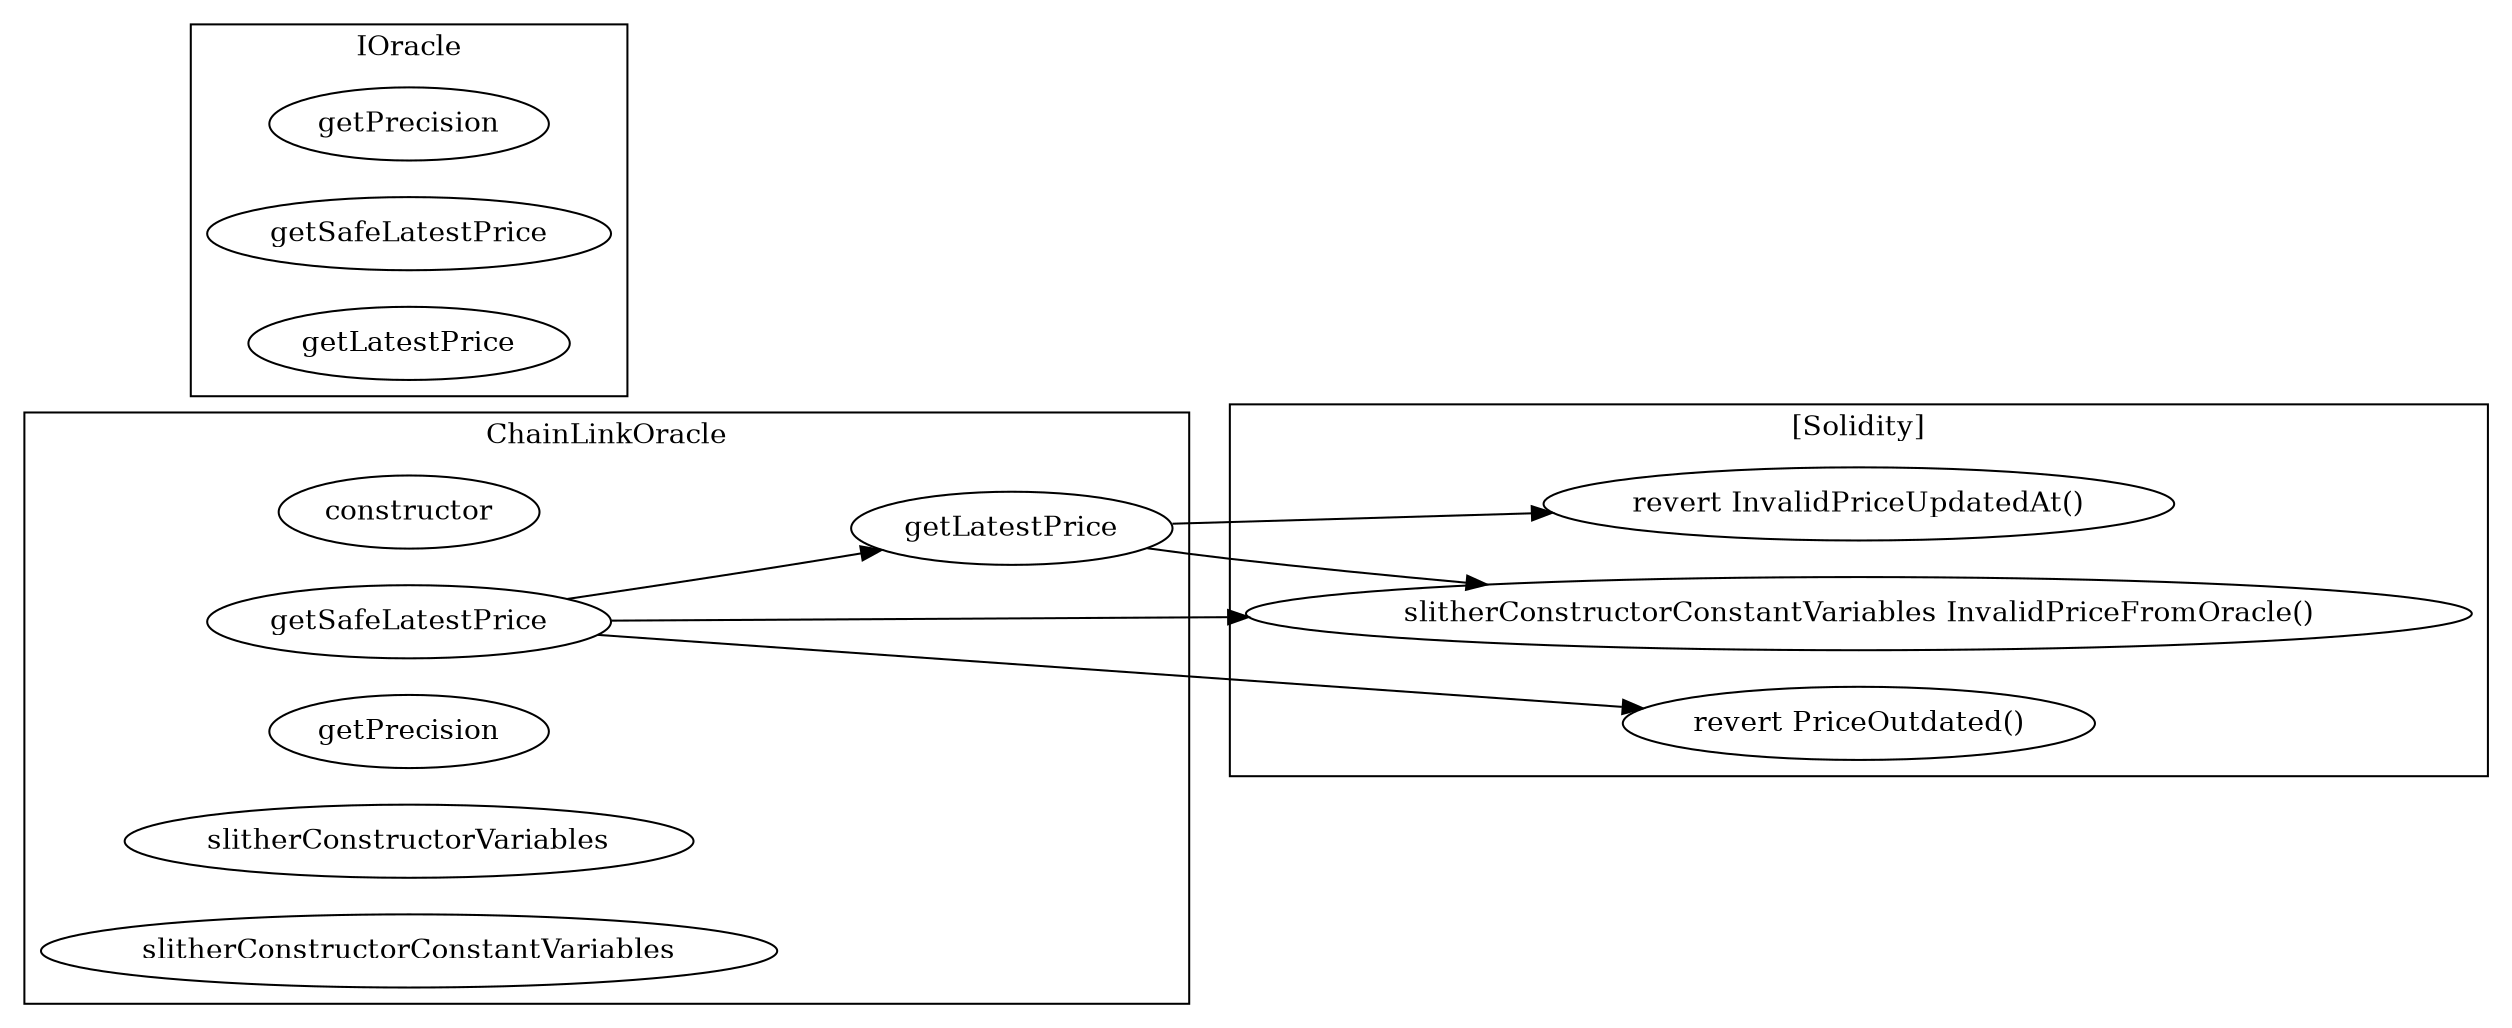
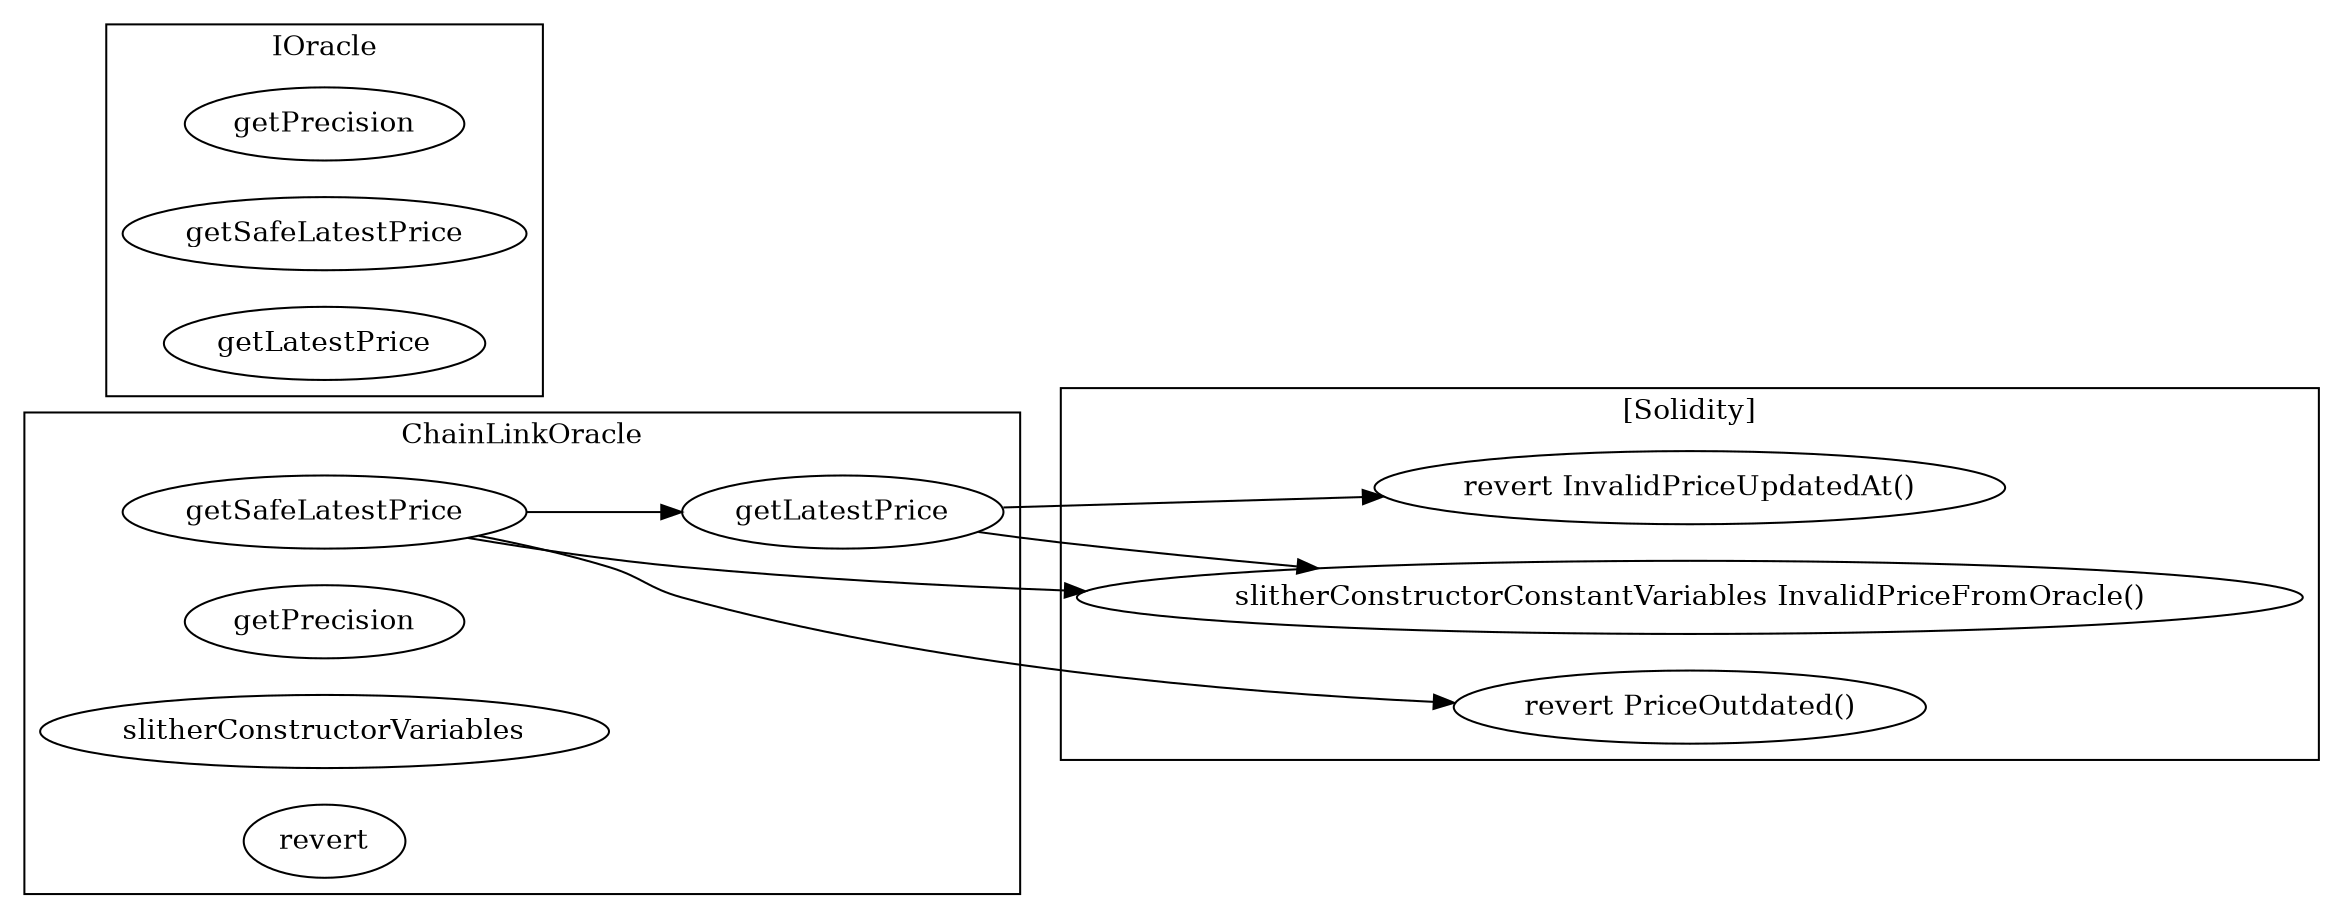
(409, 512) -> none
(409, 951) -> (325, 841)
